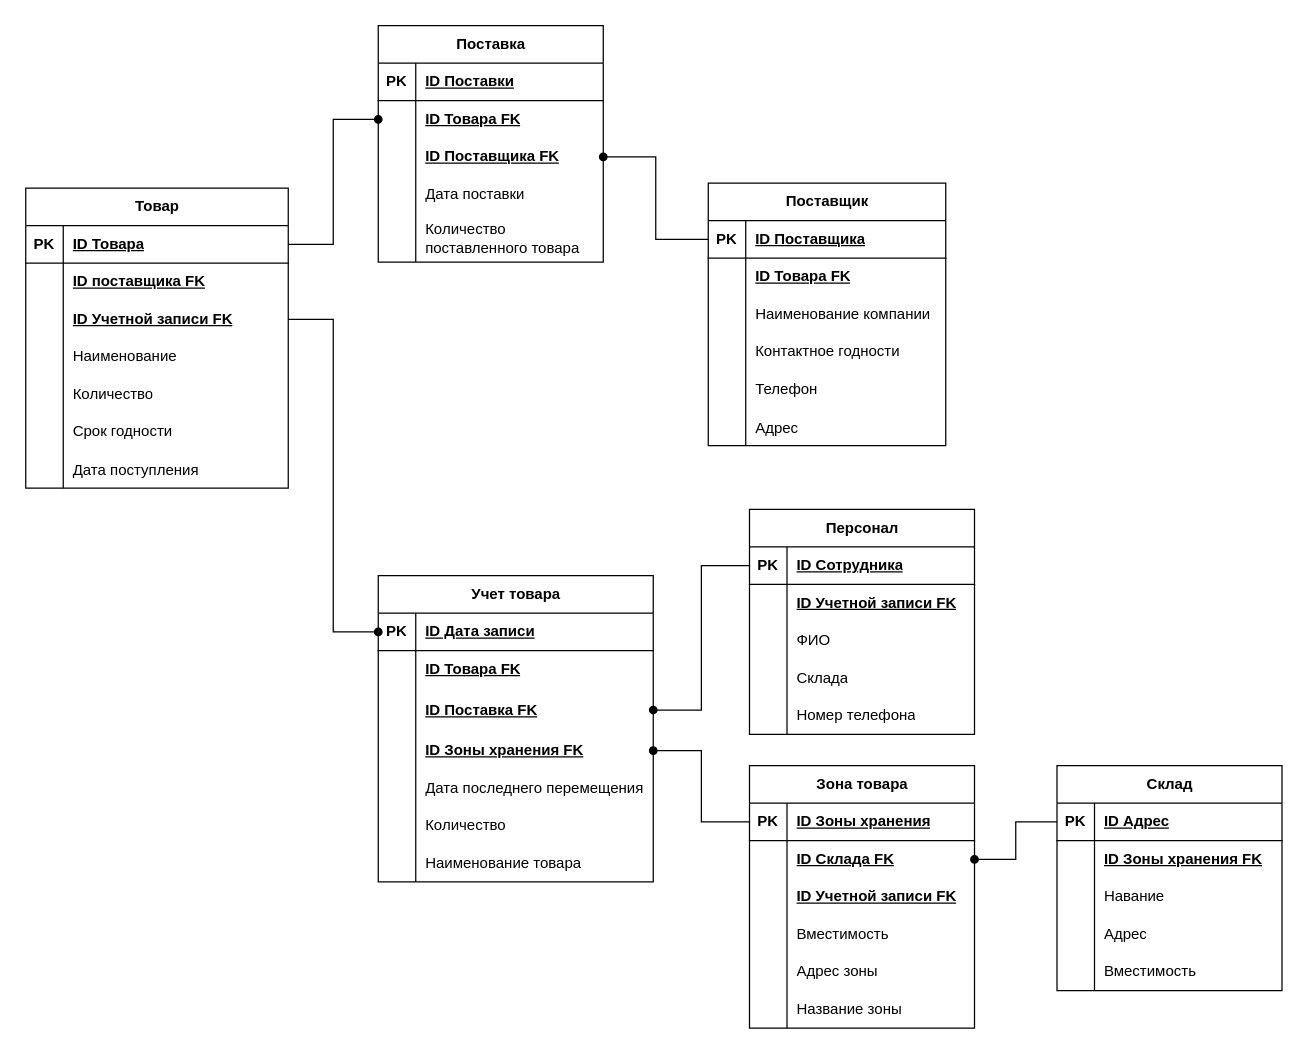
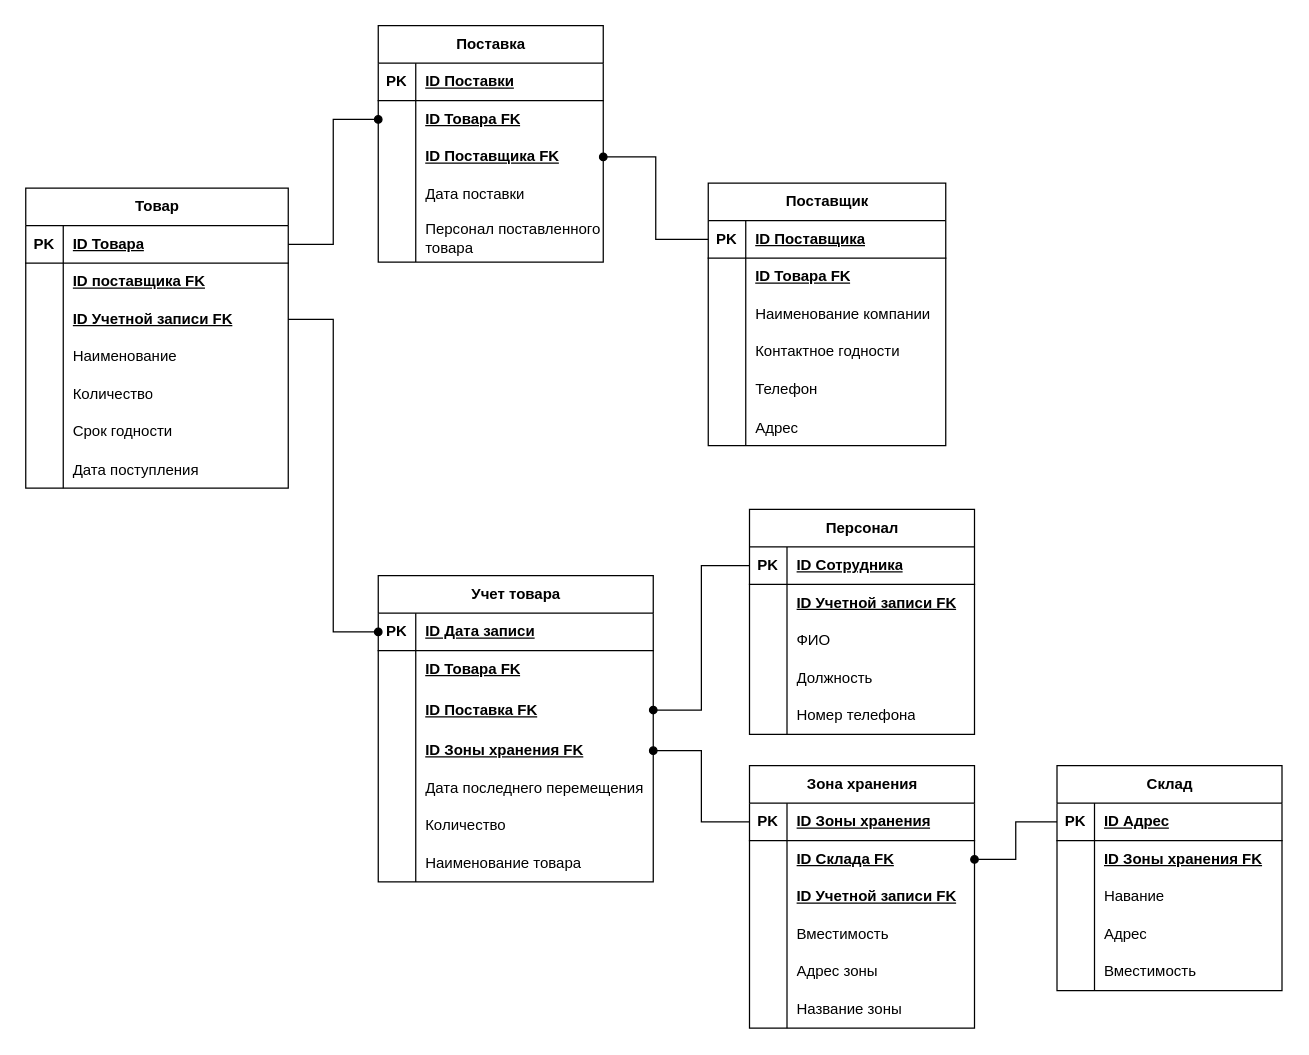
(514, 238) -> (514, 238)
(822, 678) -> (835, 678)
(863, 784) -> (863, 784)
